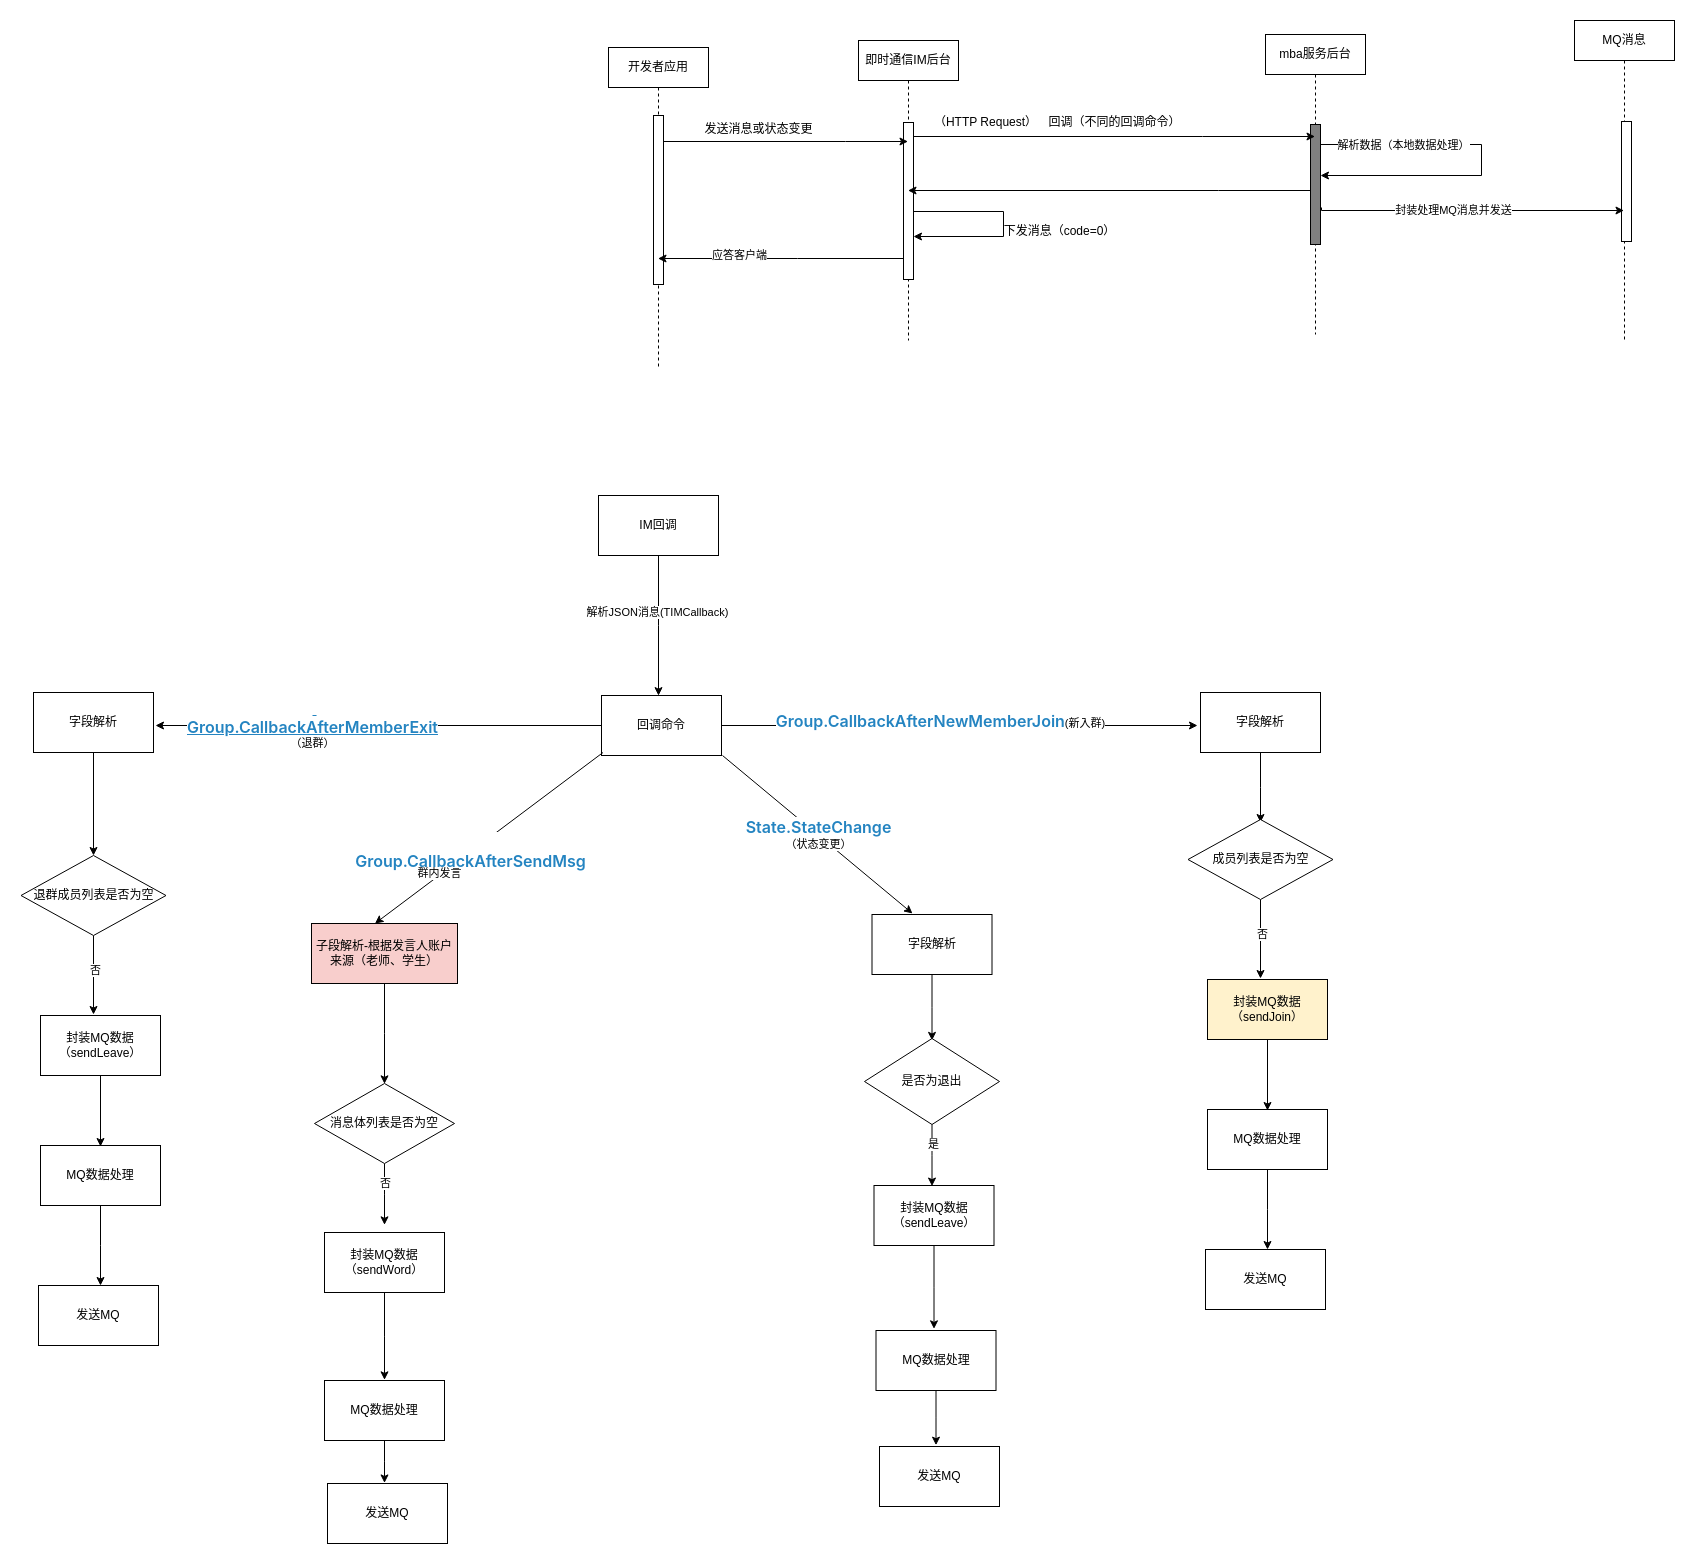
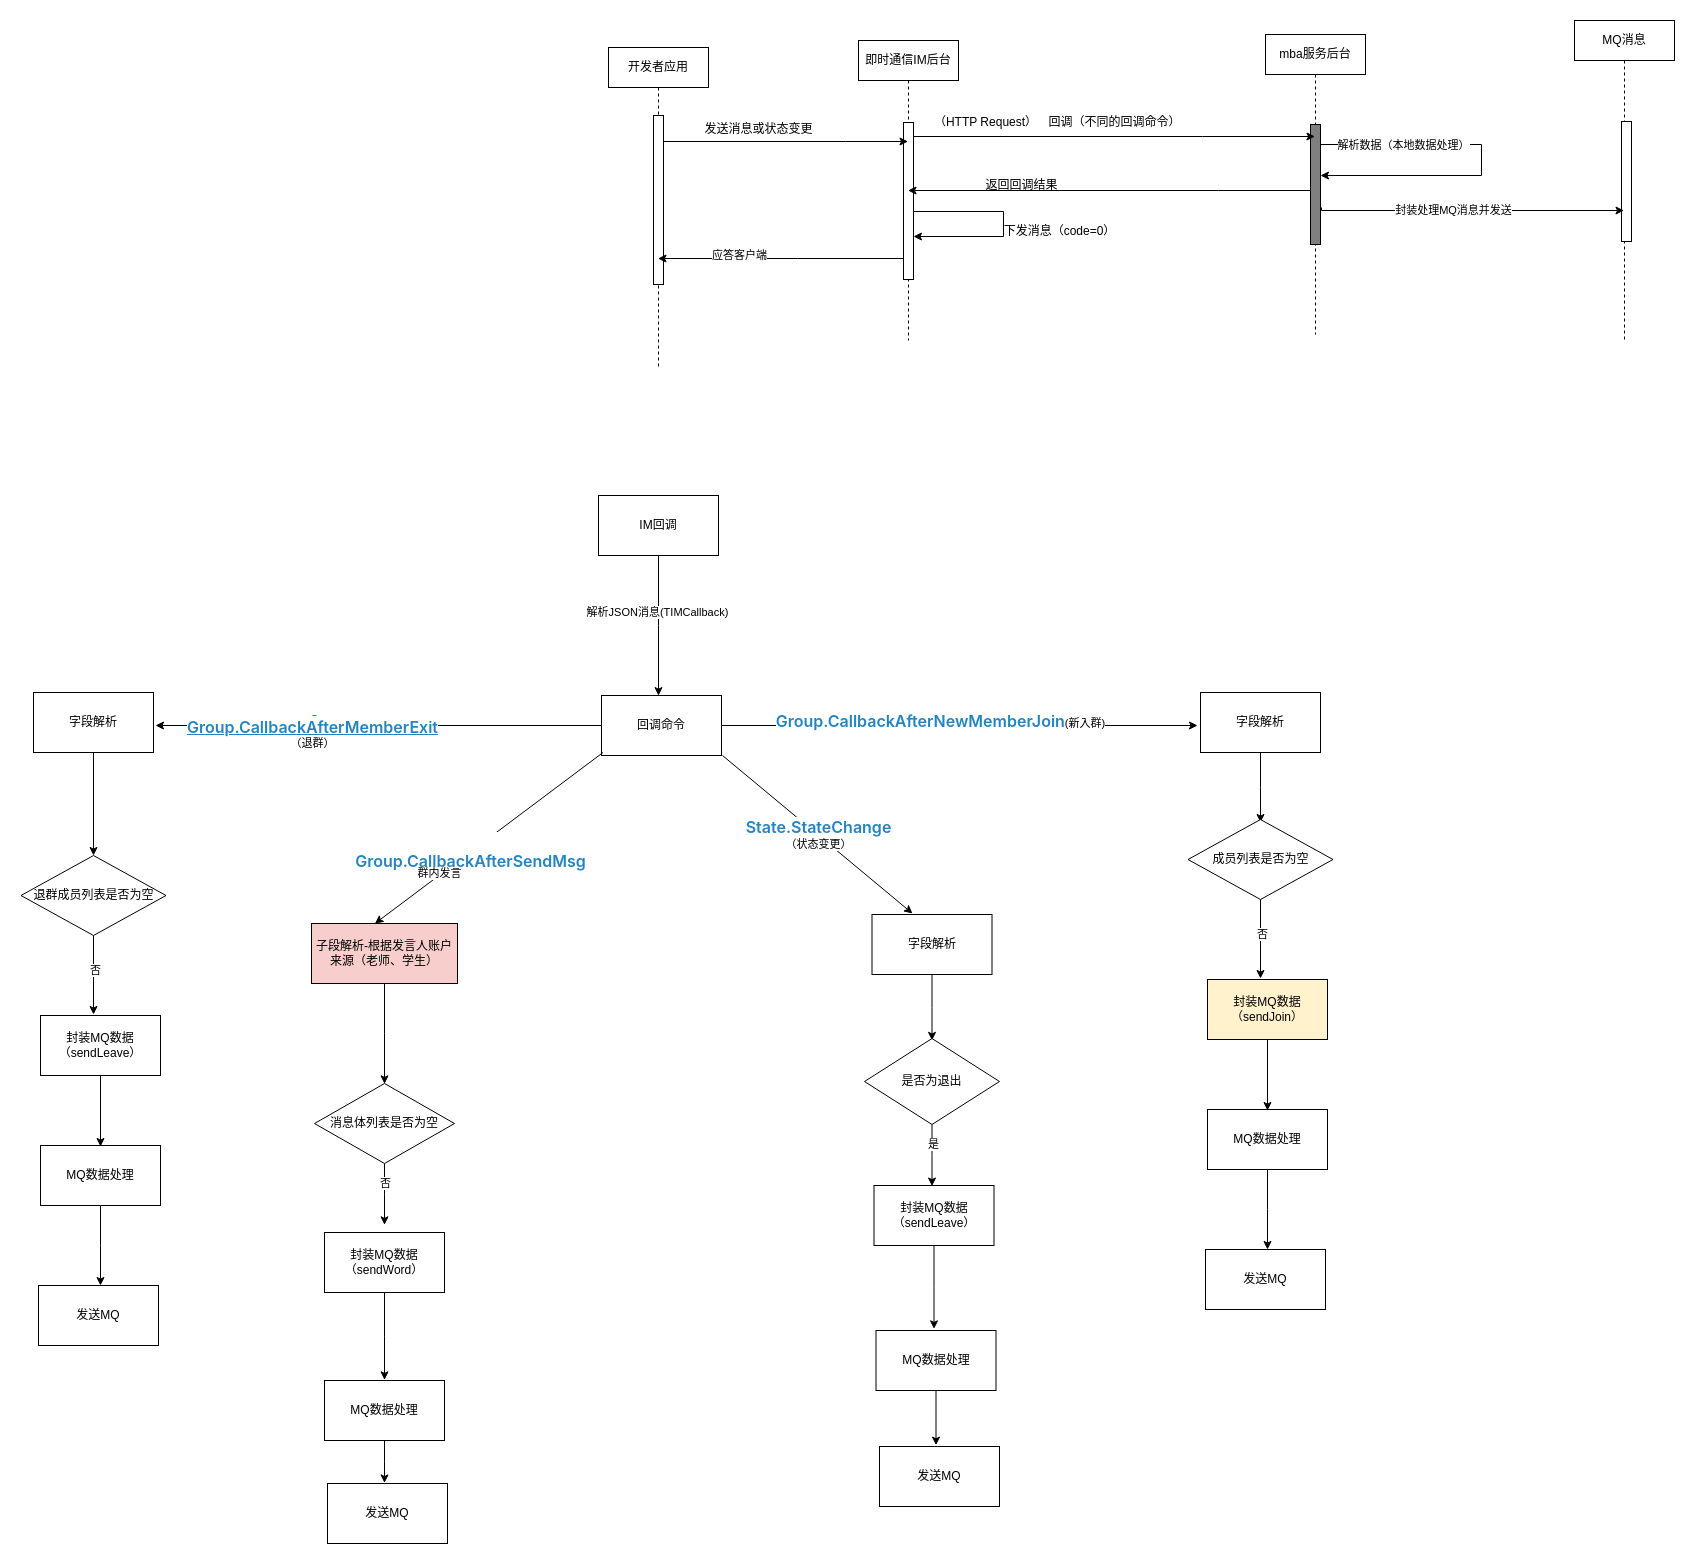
none -> (1022, 186)
